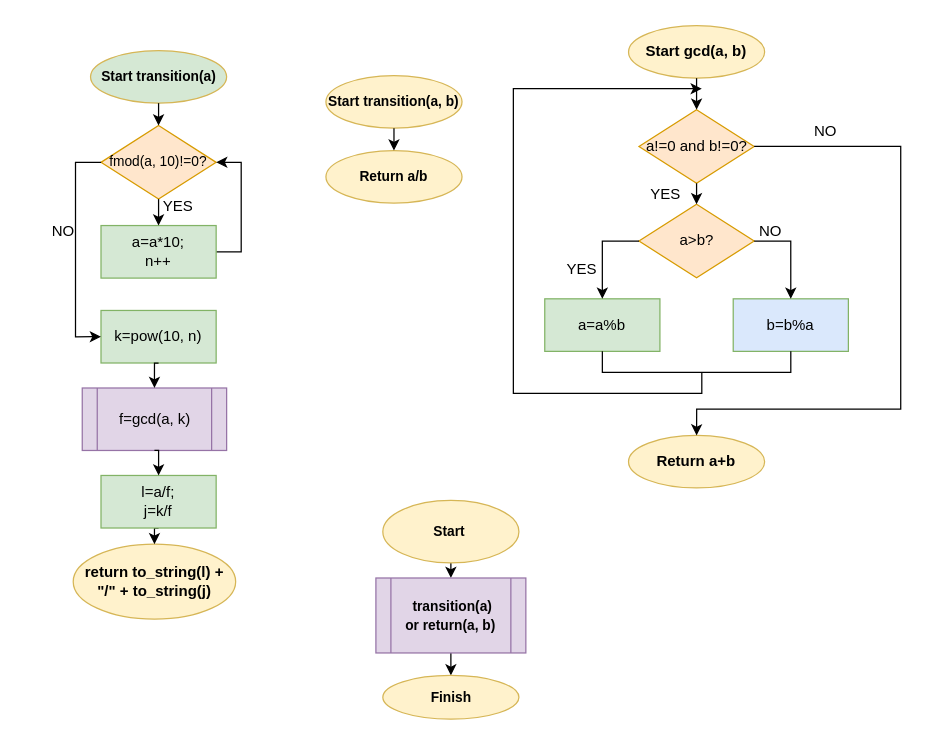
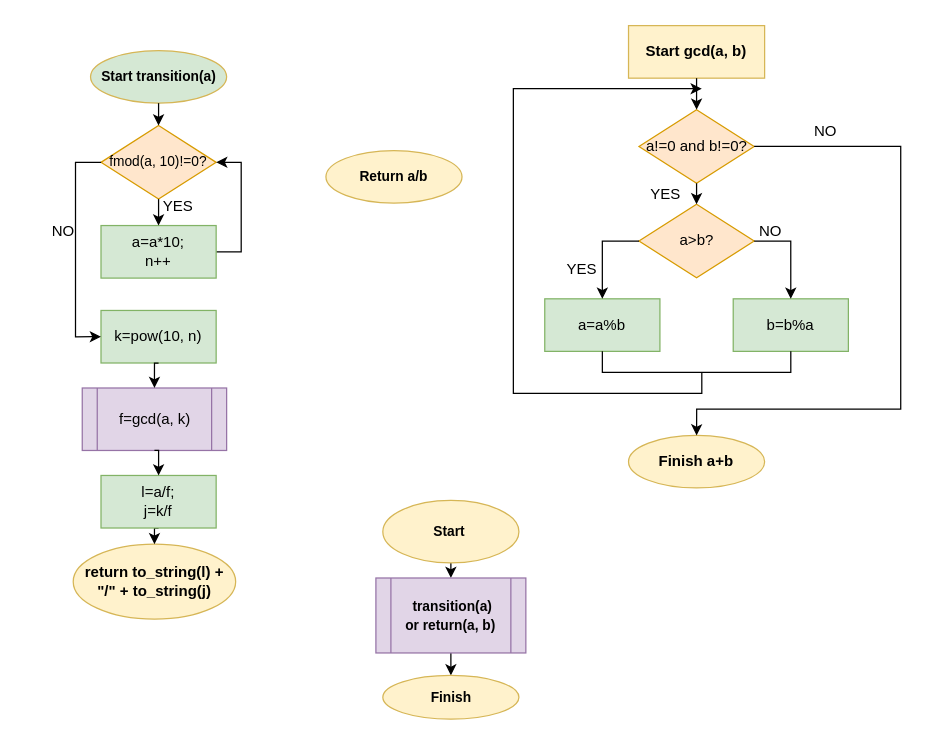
(696, 52) -> (696, 52)
(394, 102) -> none
(394, 135) -> none
(791, 325) -> (791, 325)
(696, 462) -> (696, 462)
